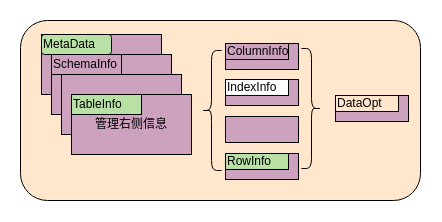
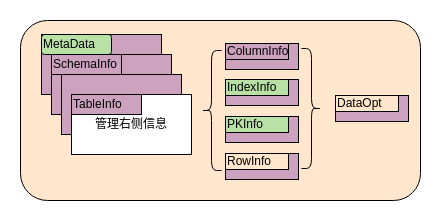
(257, 88) -> (257, 88)
(107, 105) -> (107, 105)
(132, 125) -> (132, 125)
none -> (257, 125)
(257, 162) -> (257, 162)
